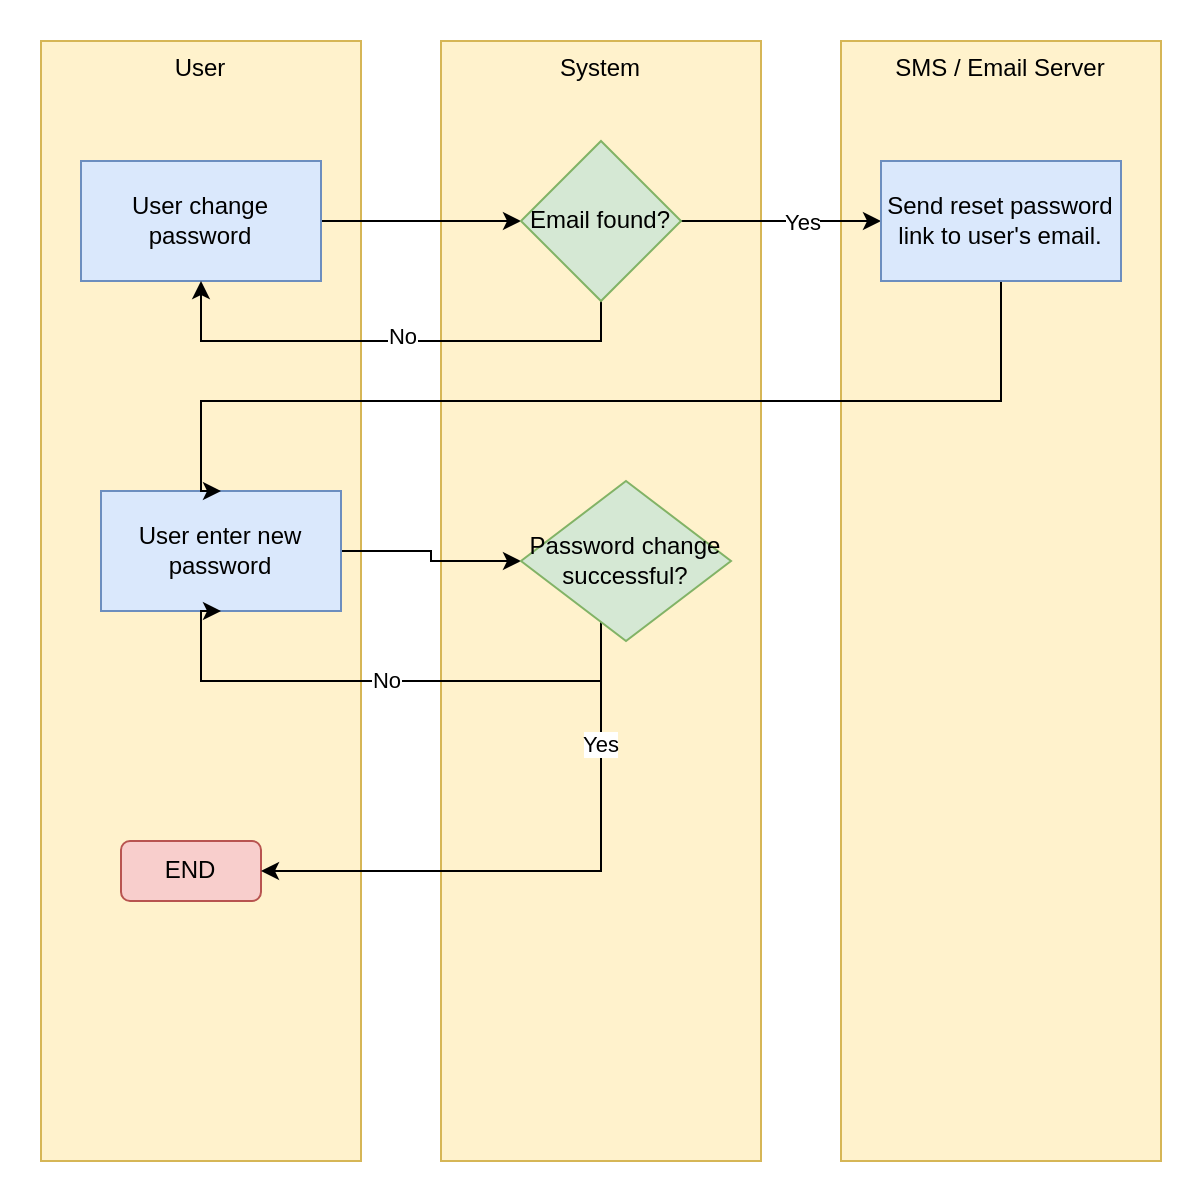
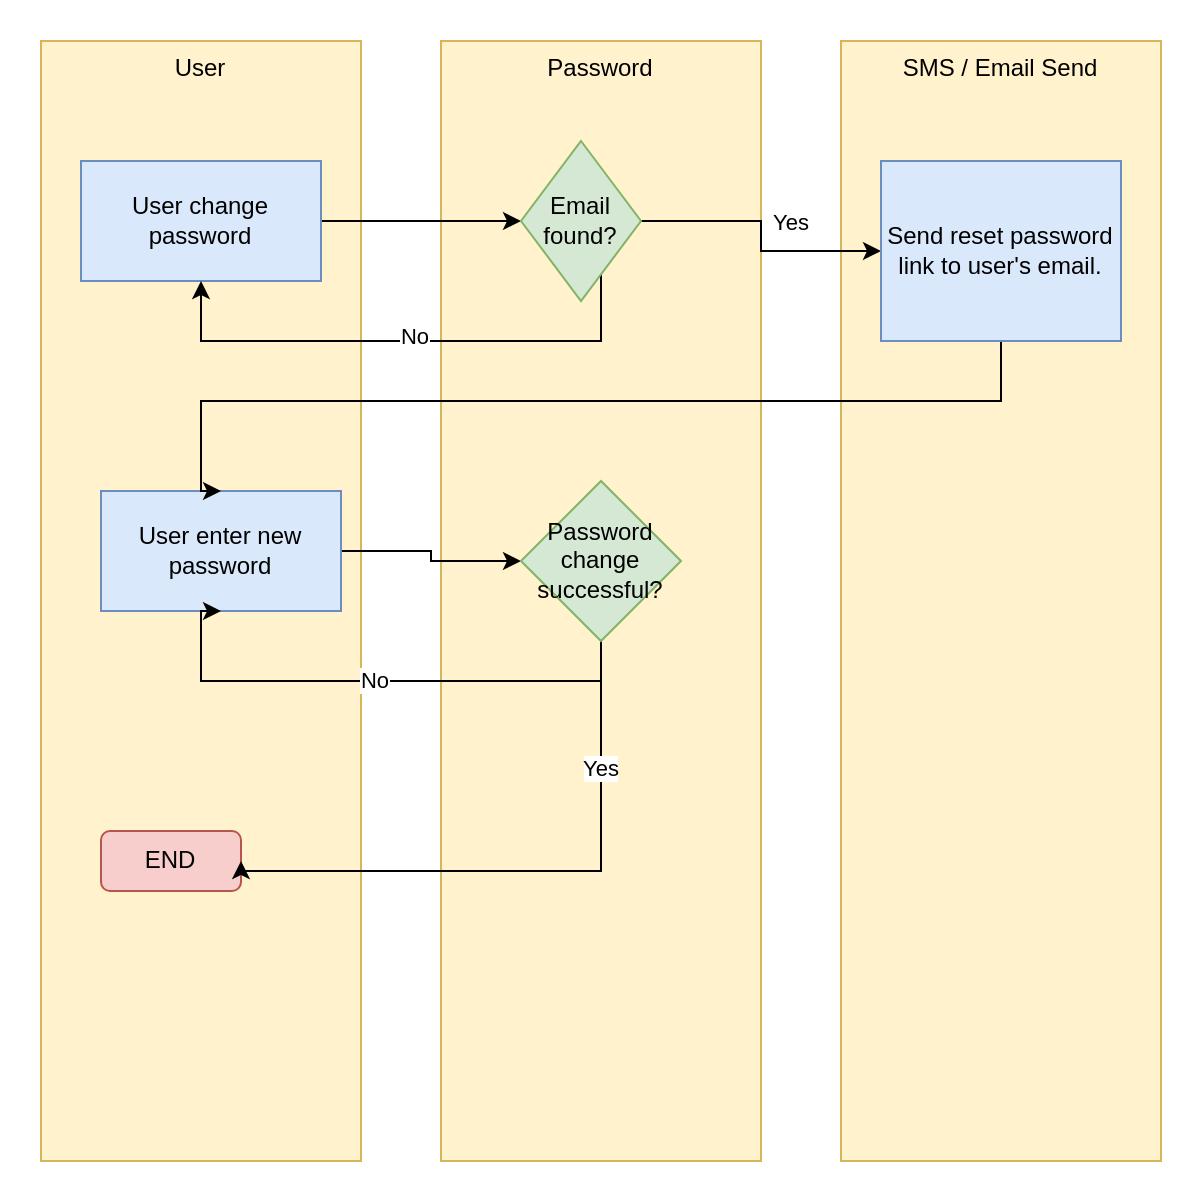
(601, 69) -> (601, 69)
(1001, 69) -> (1001, 69)
(601, 221) -> (581, 221)
(1001, 221) -> (1001, 251)
(626, 561) -> (601, 561)
(191, 871) -> (171, 861)
